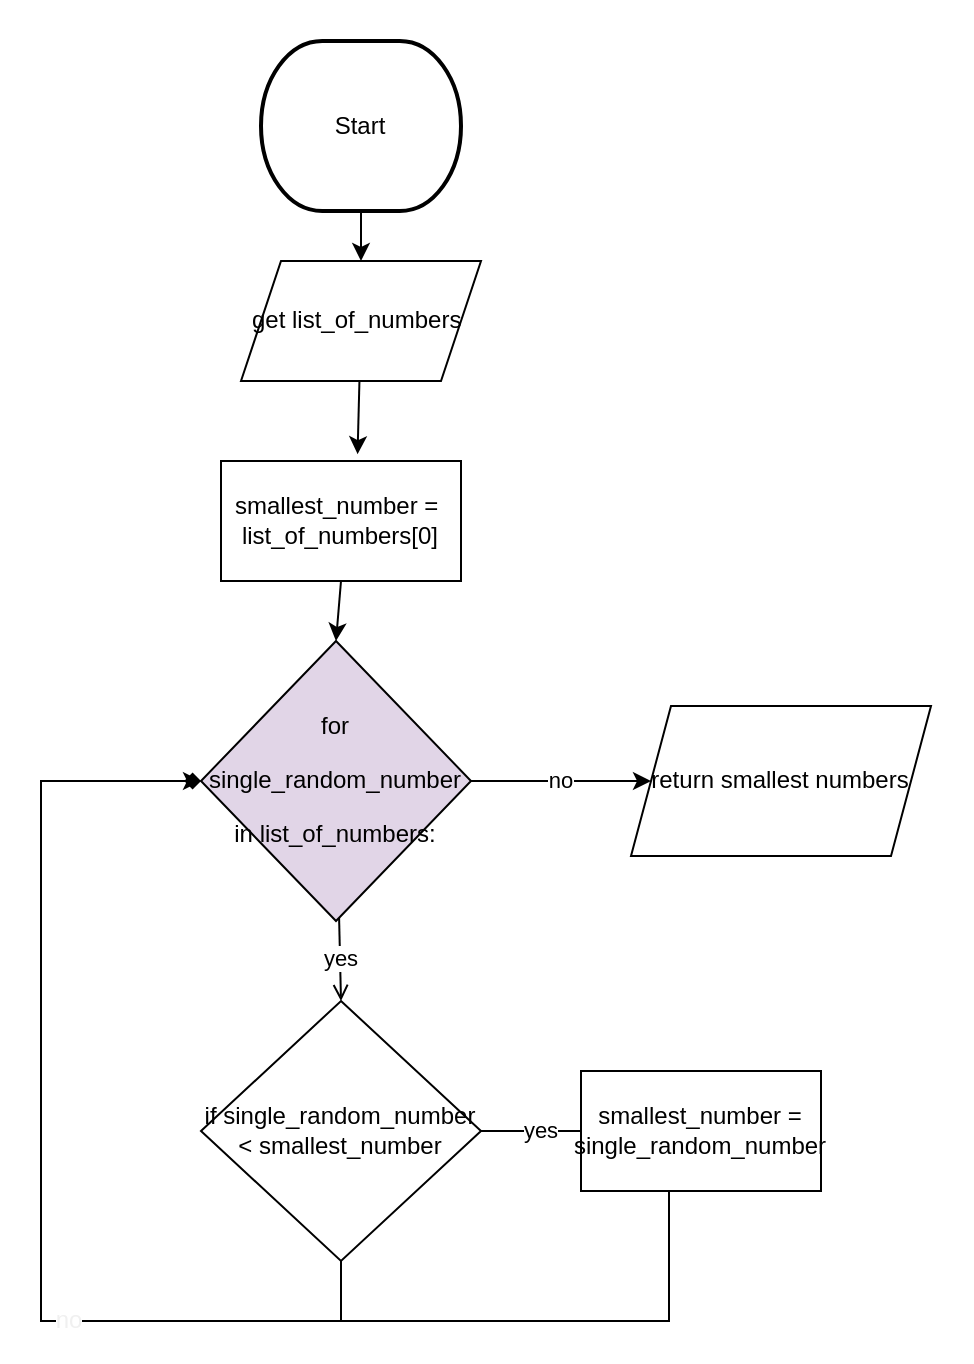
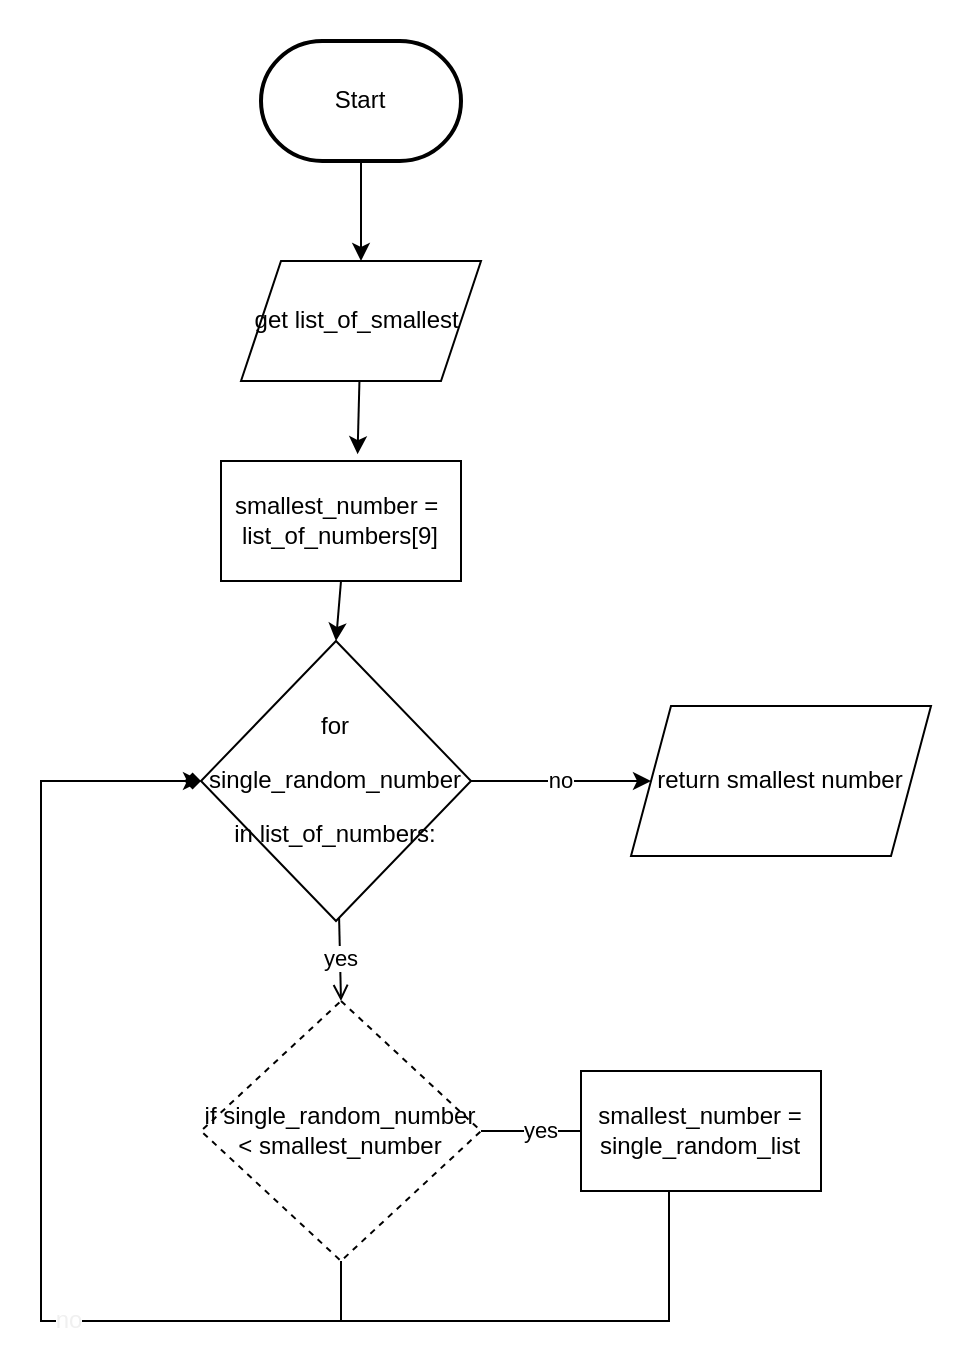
(361, 126) -> (361, 101)
(361, 321) -> (361, 321)
(341, 521) -> (341, 521)
(336, 781) -> (336, 781)
(781, 781) -> (781, 781)
(341, 1131) -> (341, 1131)
(701, 1131) -> (701, 1131)
